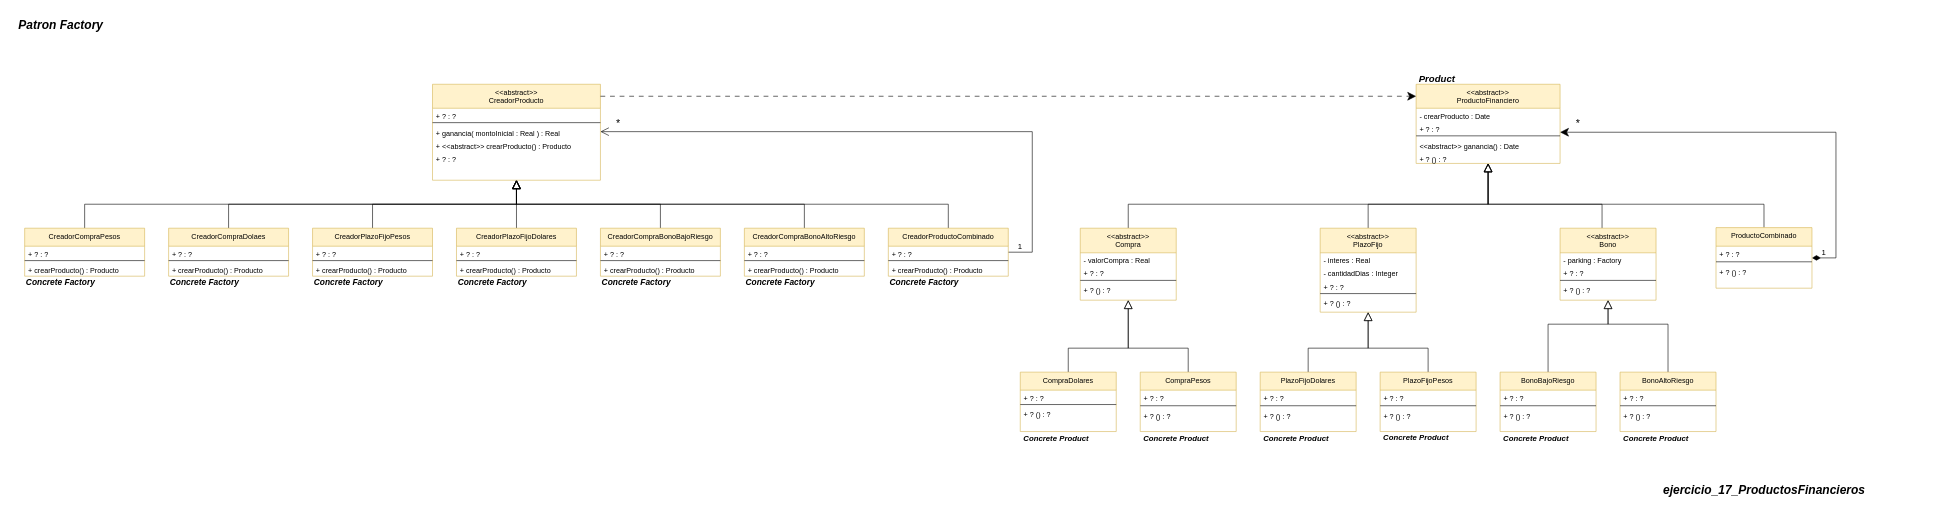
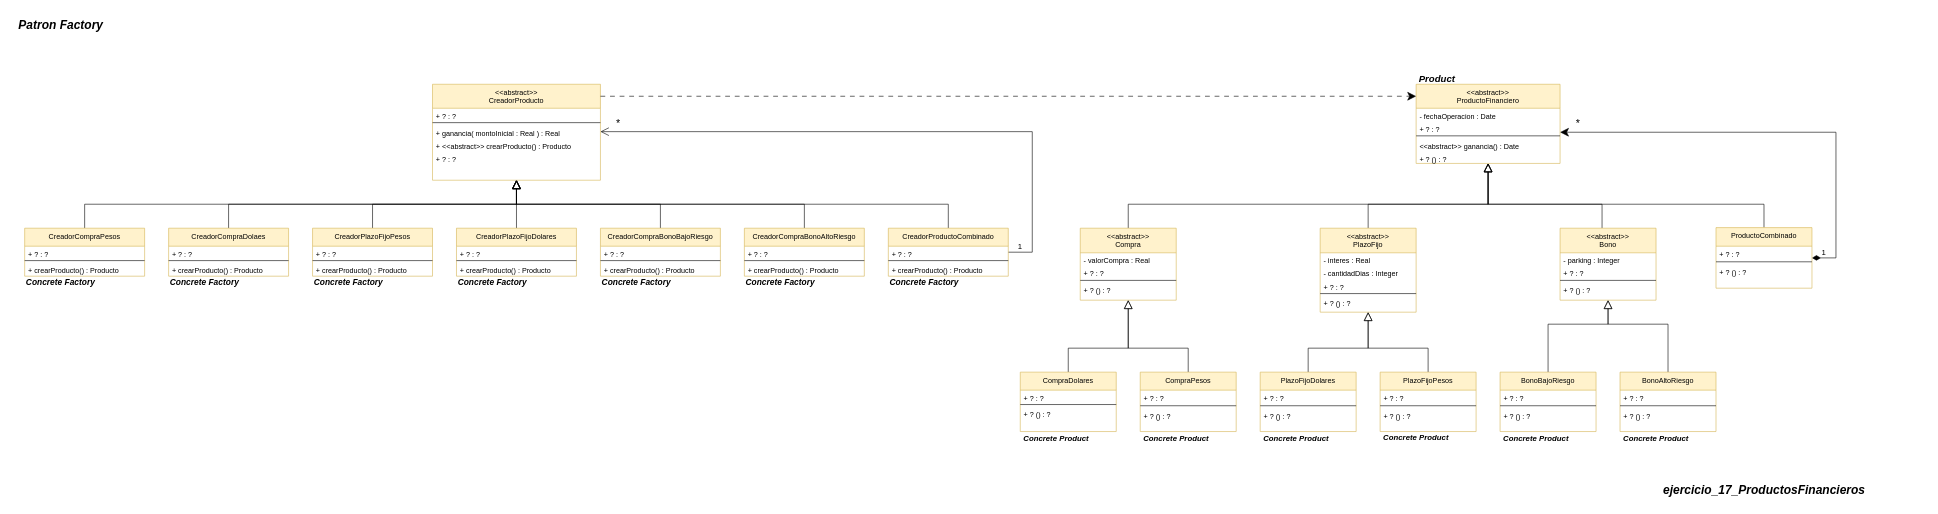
(1460, 116) -> (1461, 116)
(1597, 261) -> (1597, 261)
